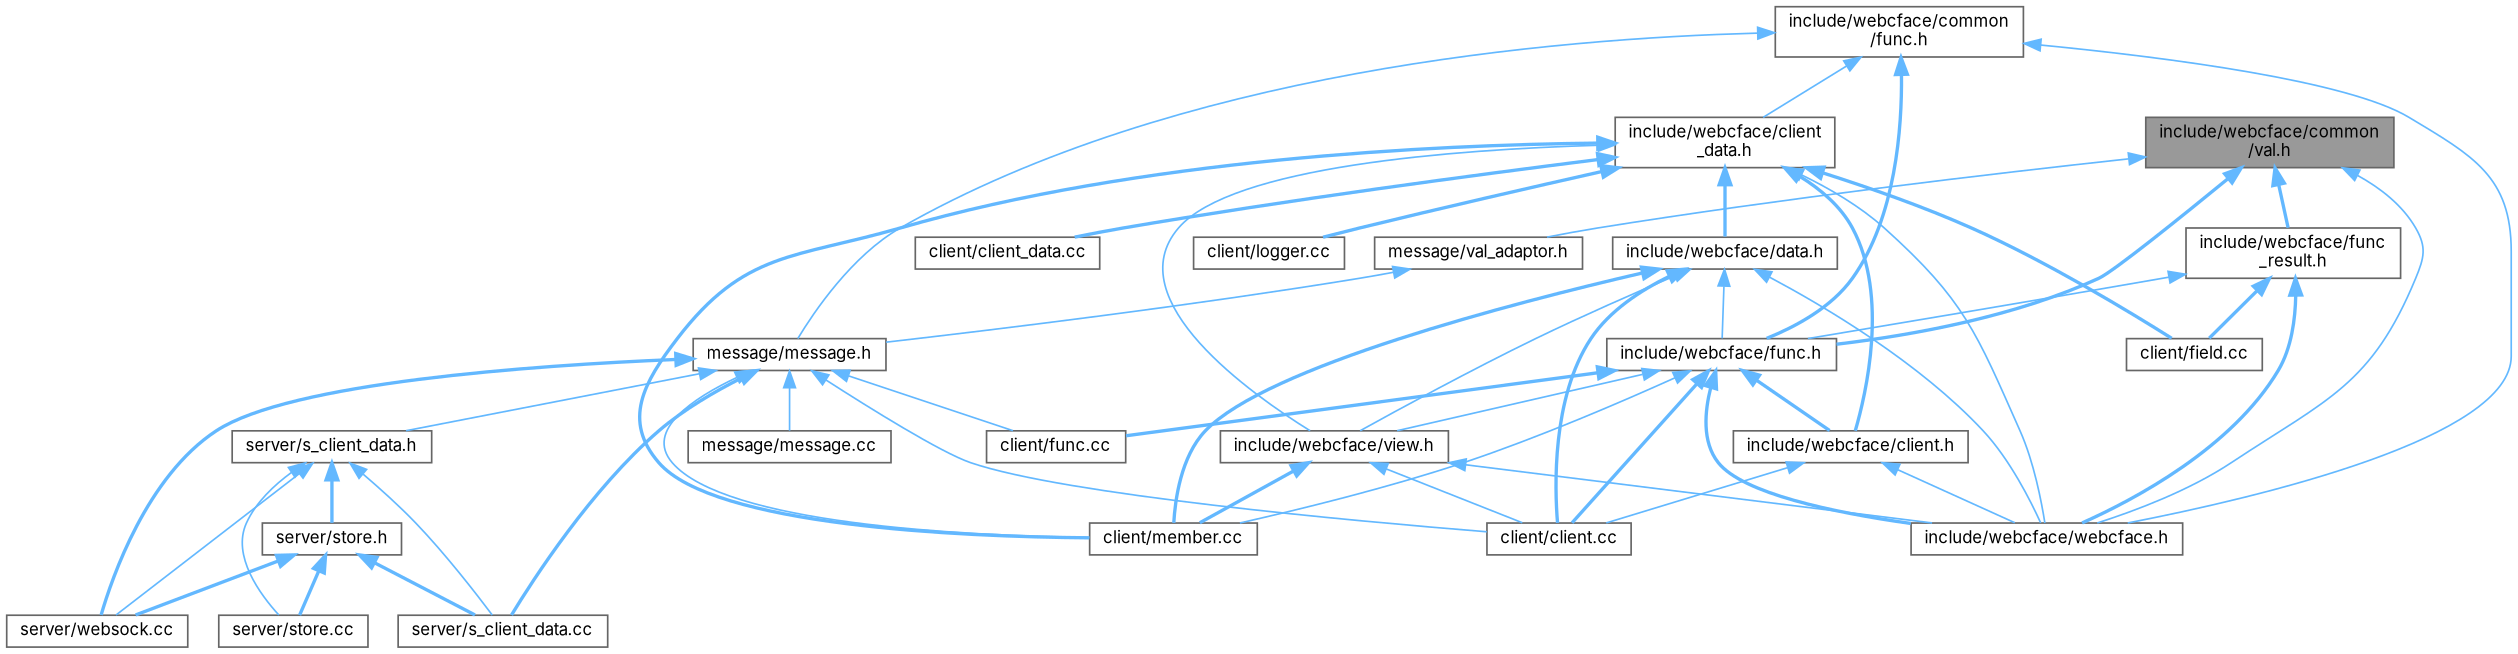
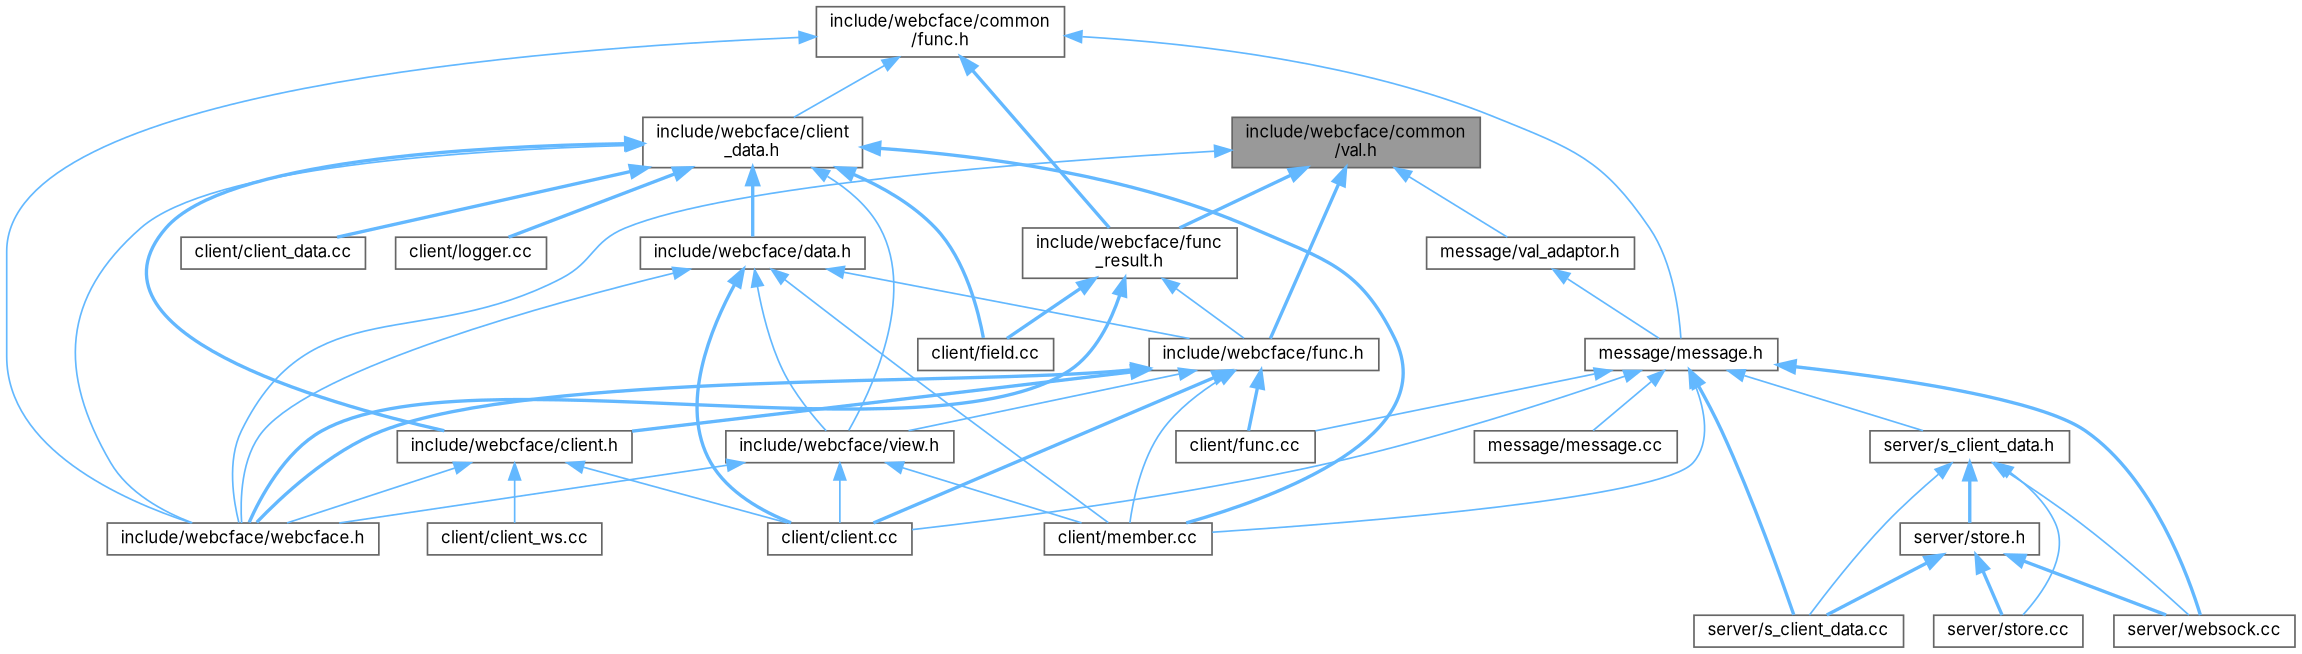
(1874, 239) -> (1041, 149)
(1369, 349) -> (986, 432)
(1247, 497) -> (992, 495)
none -> (515, 539)
